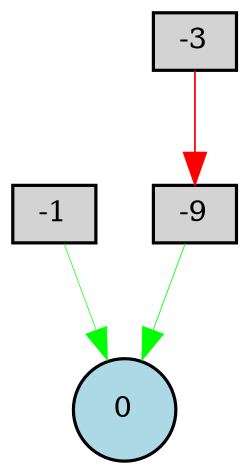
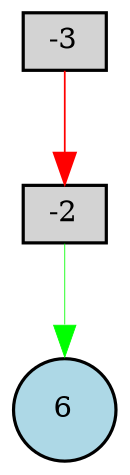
(54, 214) -> none
(195, 214) -> (65, 214)
(125, 410) -> (65, 410)
